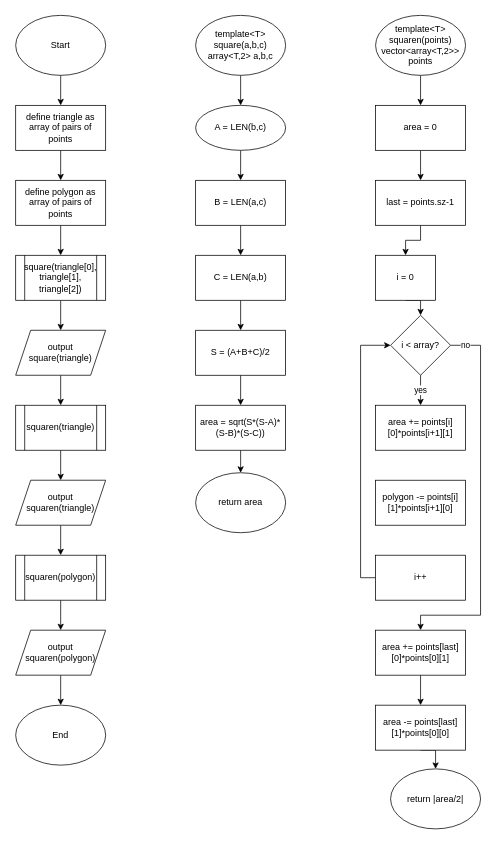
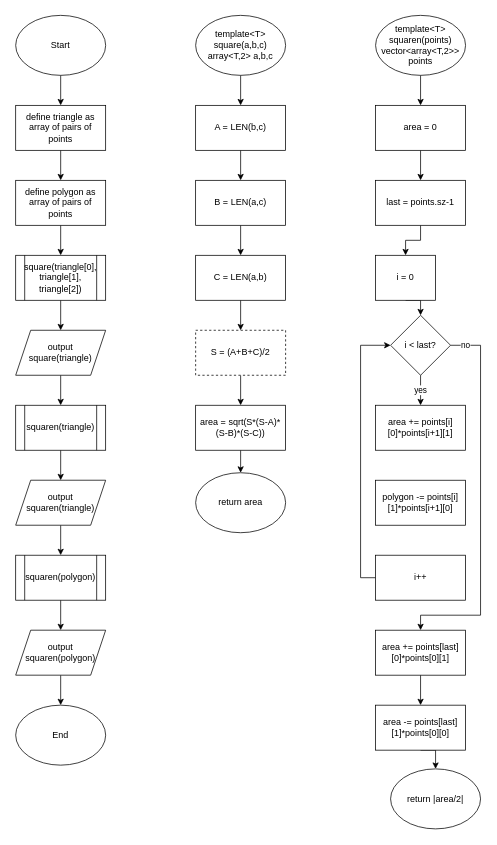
(240, 128) -> (240, 128)
(420, 345) -> (420, 345)
(240, 353) -> (240, 353)
